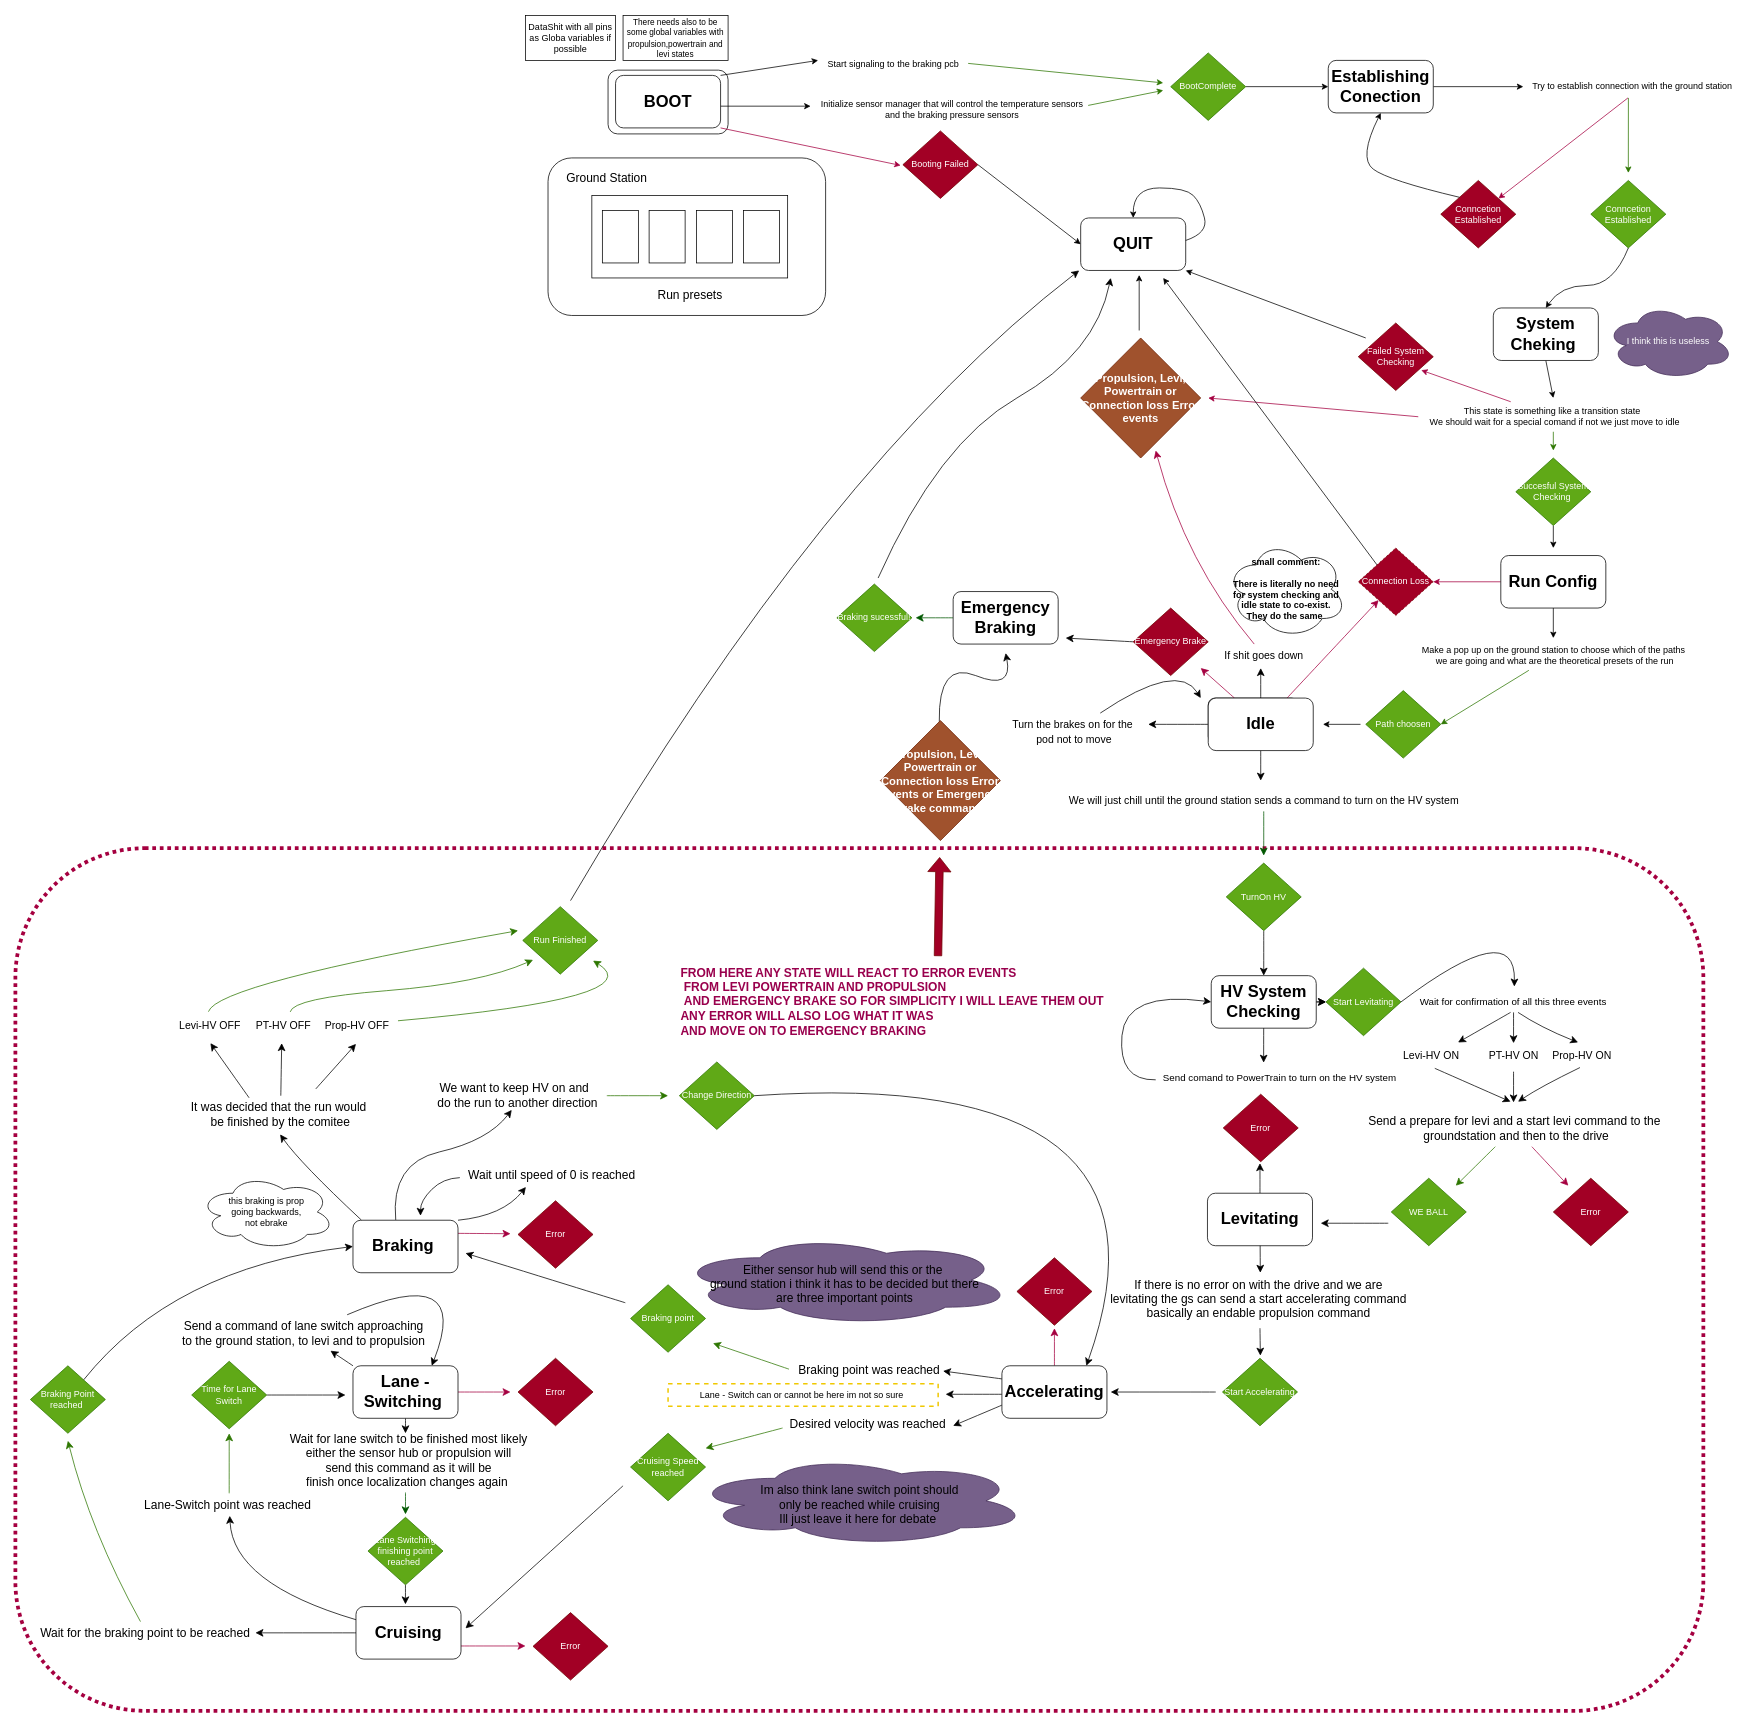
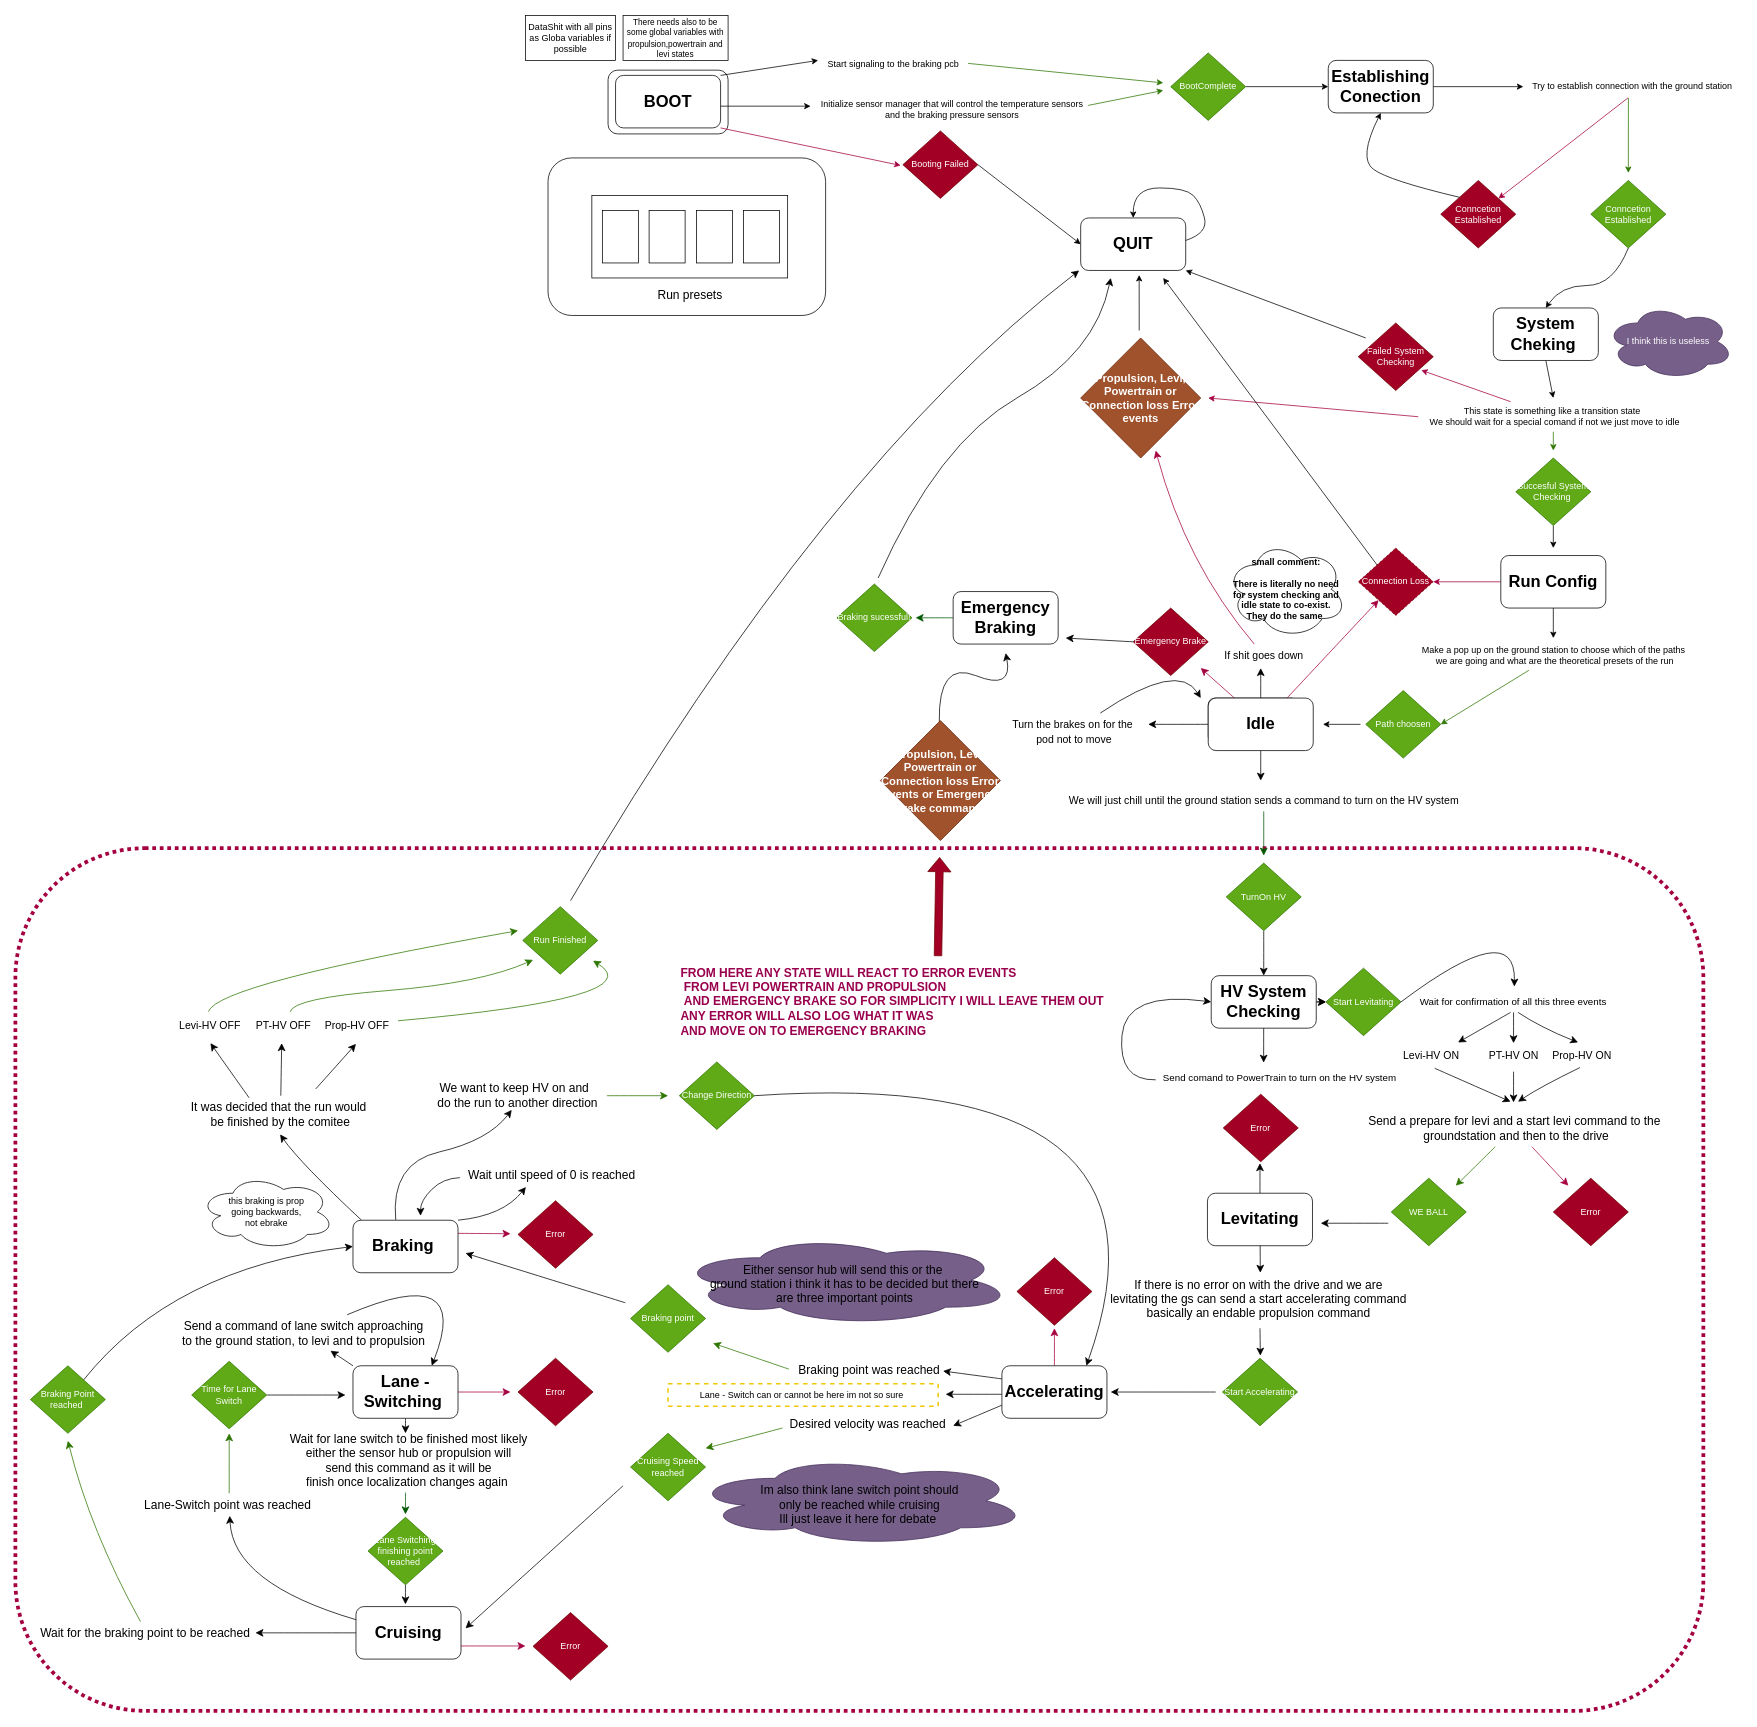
(606, 177) -> none
